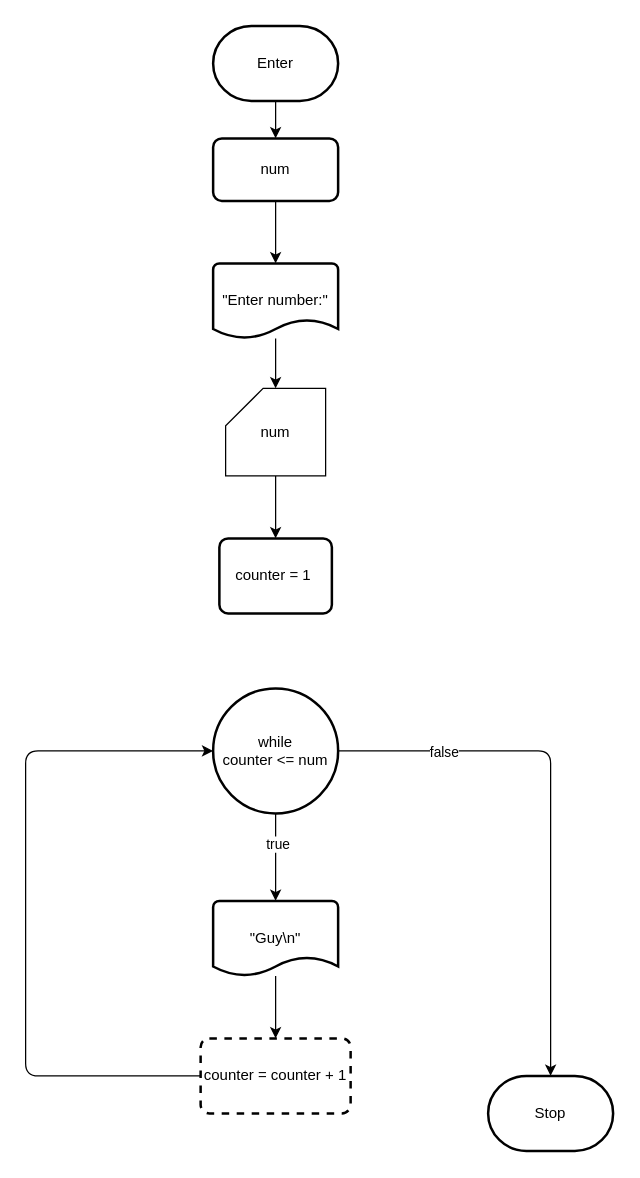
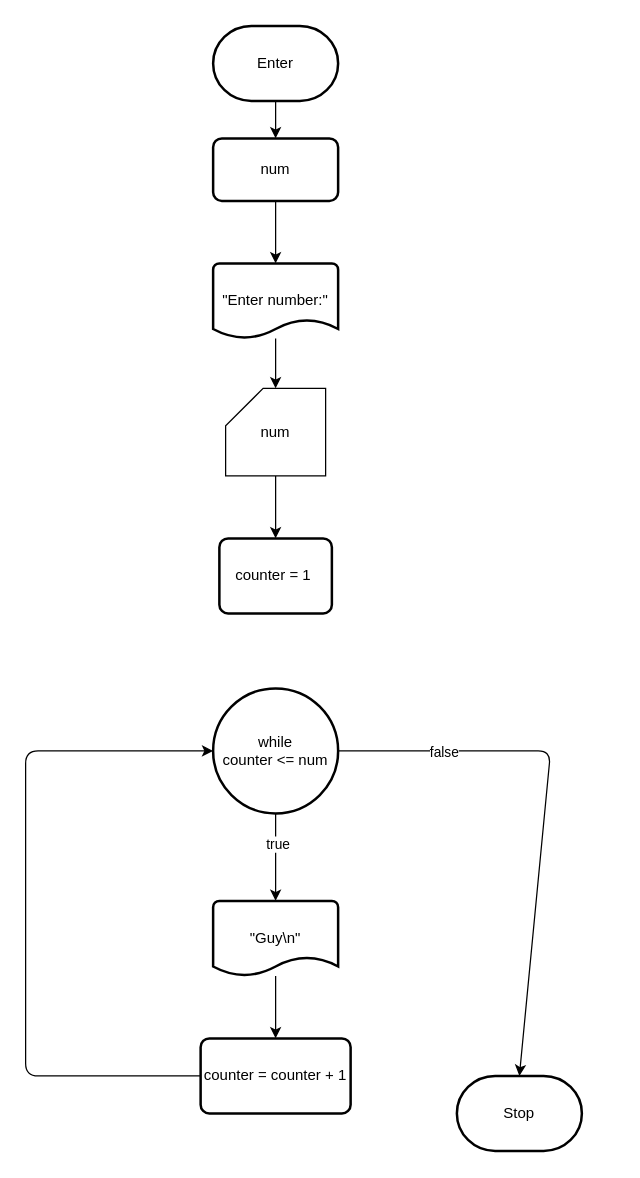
(276, 1076) -> (276, 1076)
(551, 1113) -> (519, 1113)
